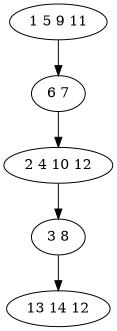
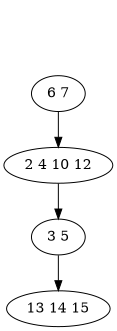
(58, 22) -> none
(58, 237) -> (58, 237)
(58, 309) -> (58, 309)
